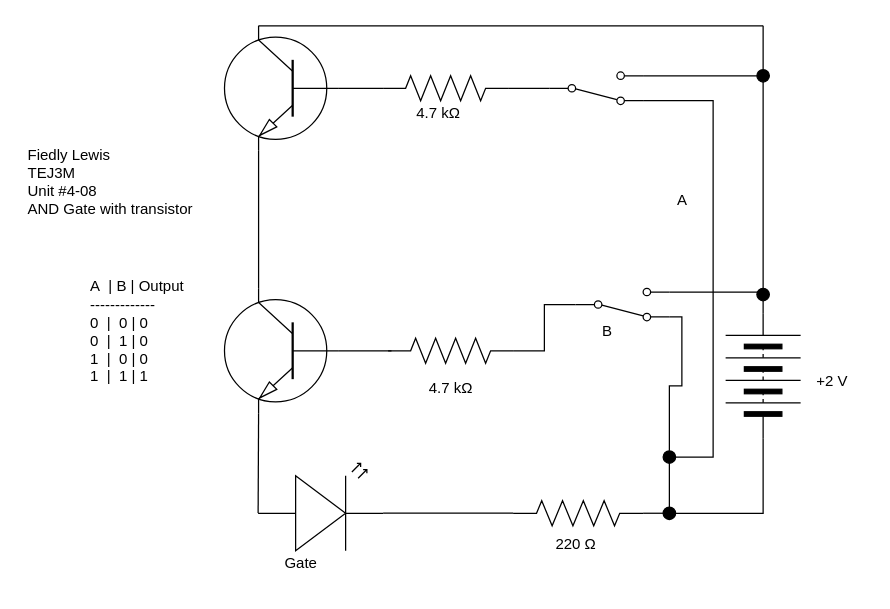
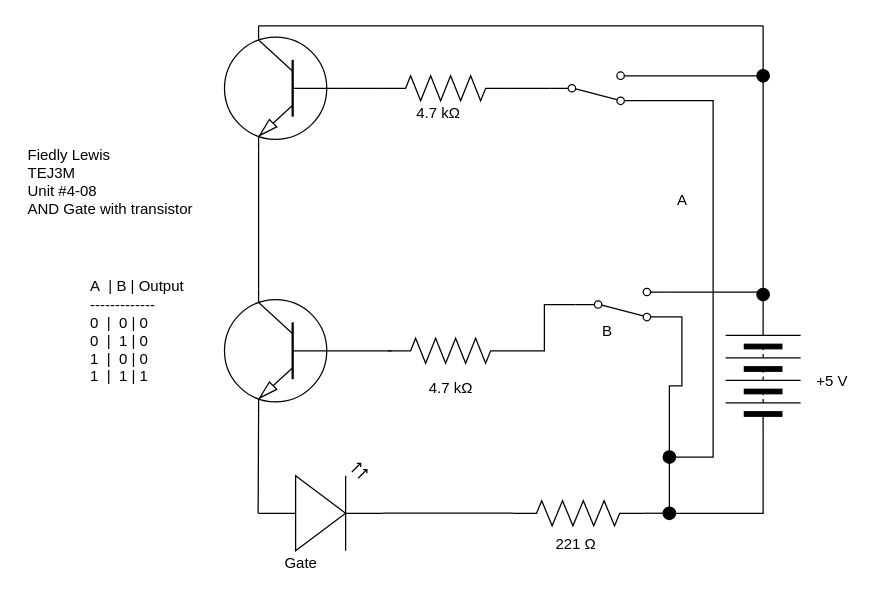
(833, 382) -> (833, 382)
(576, 544) -> (576, 544)
